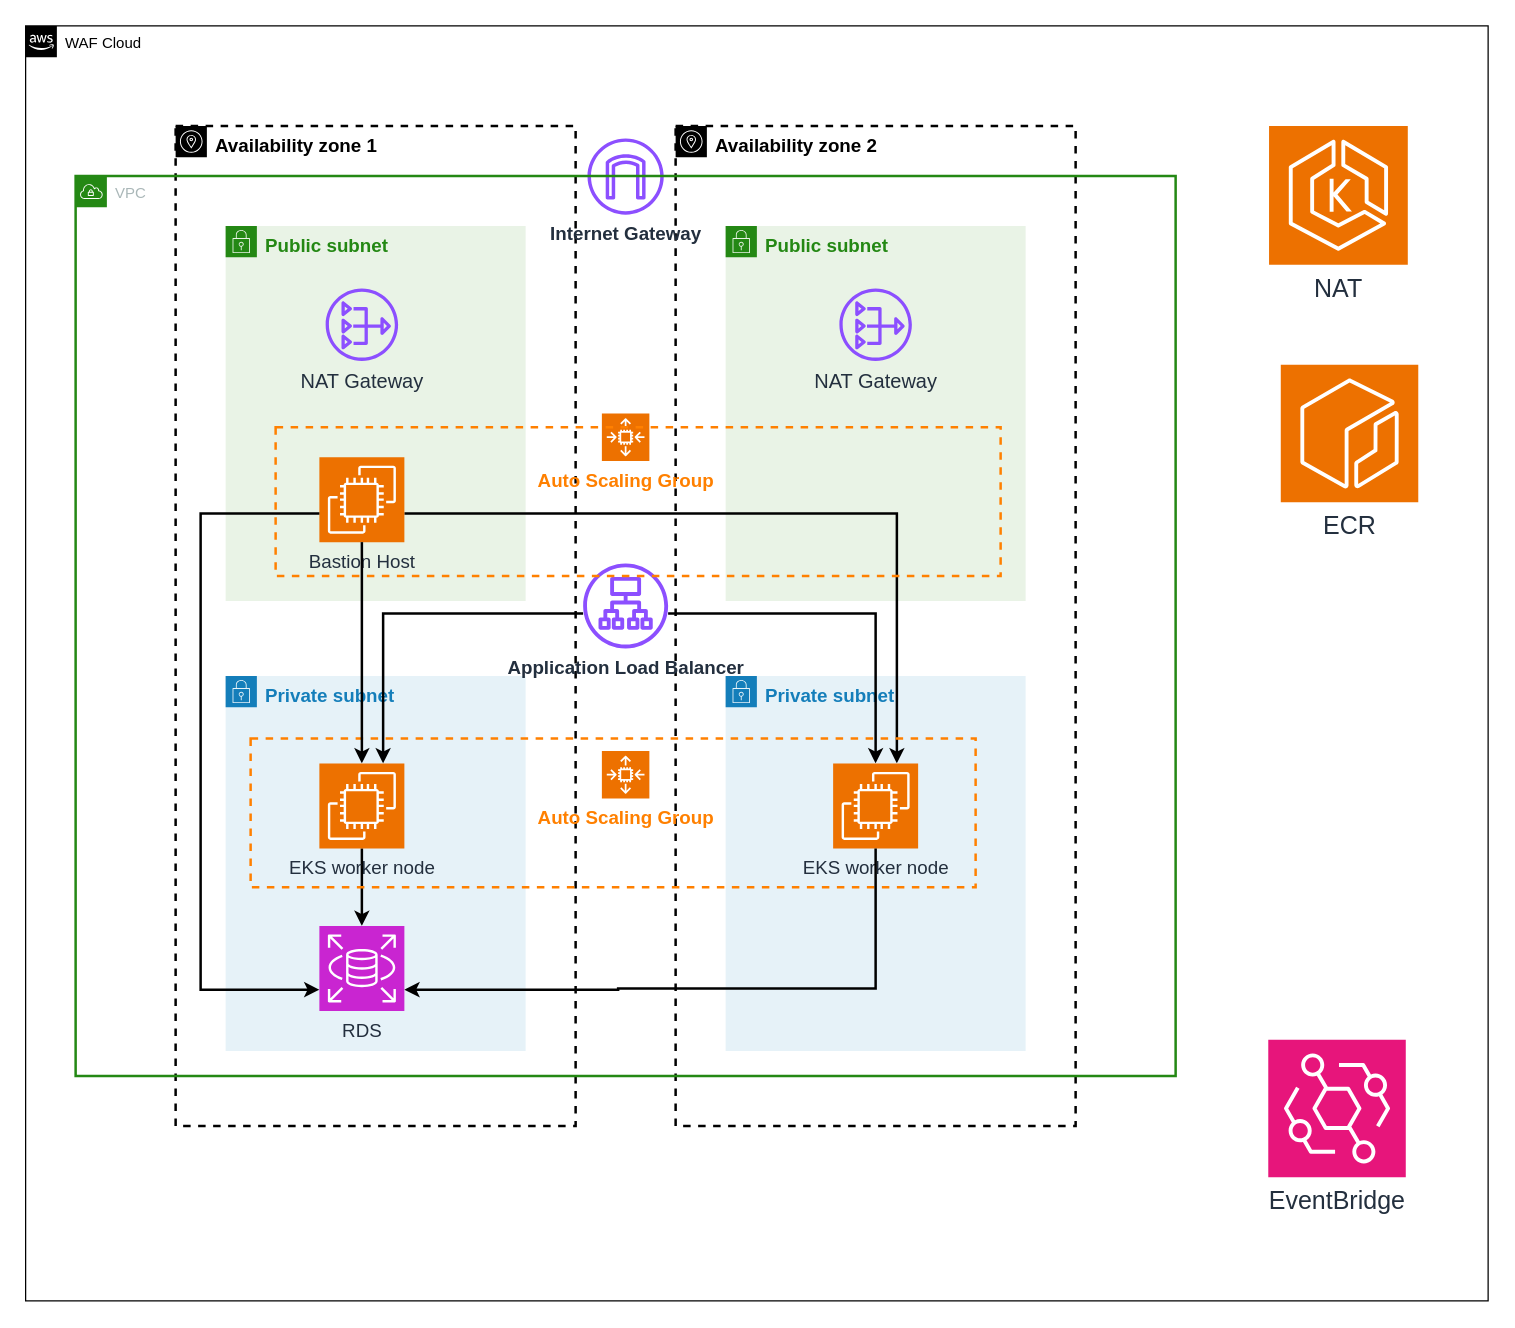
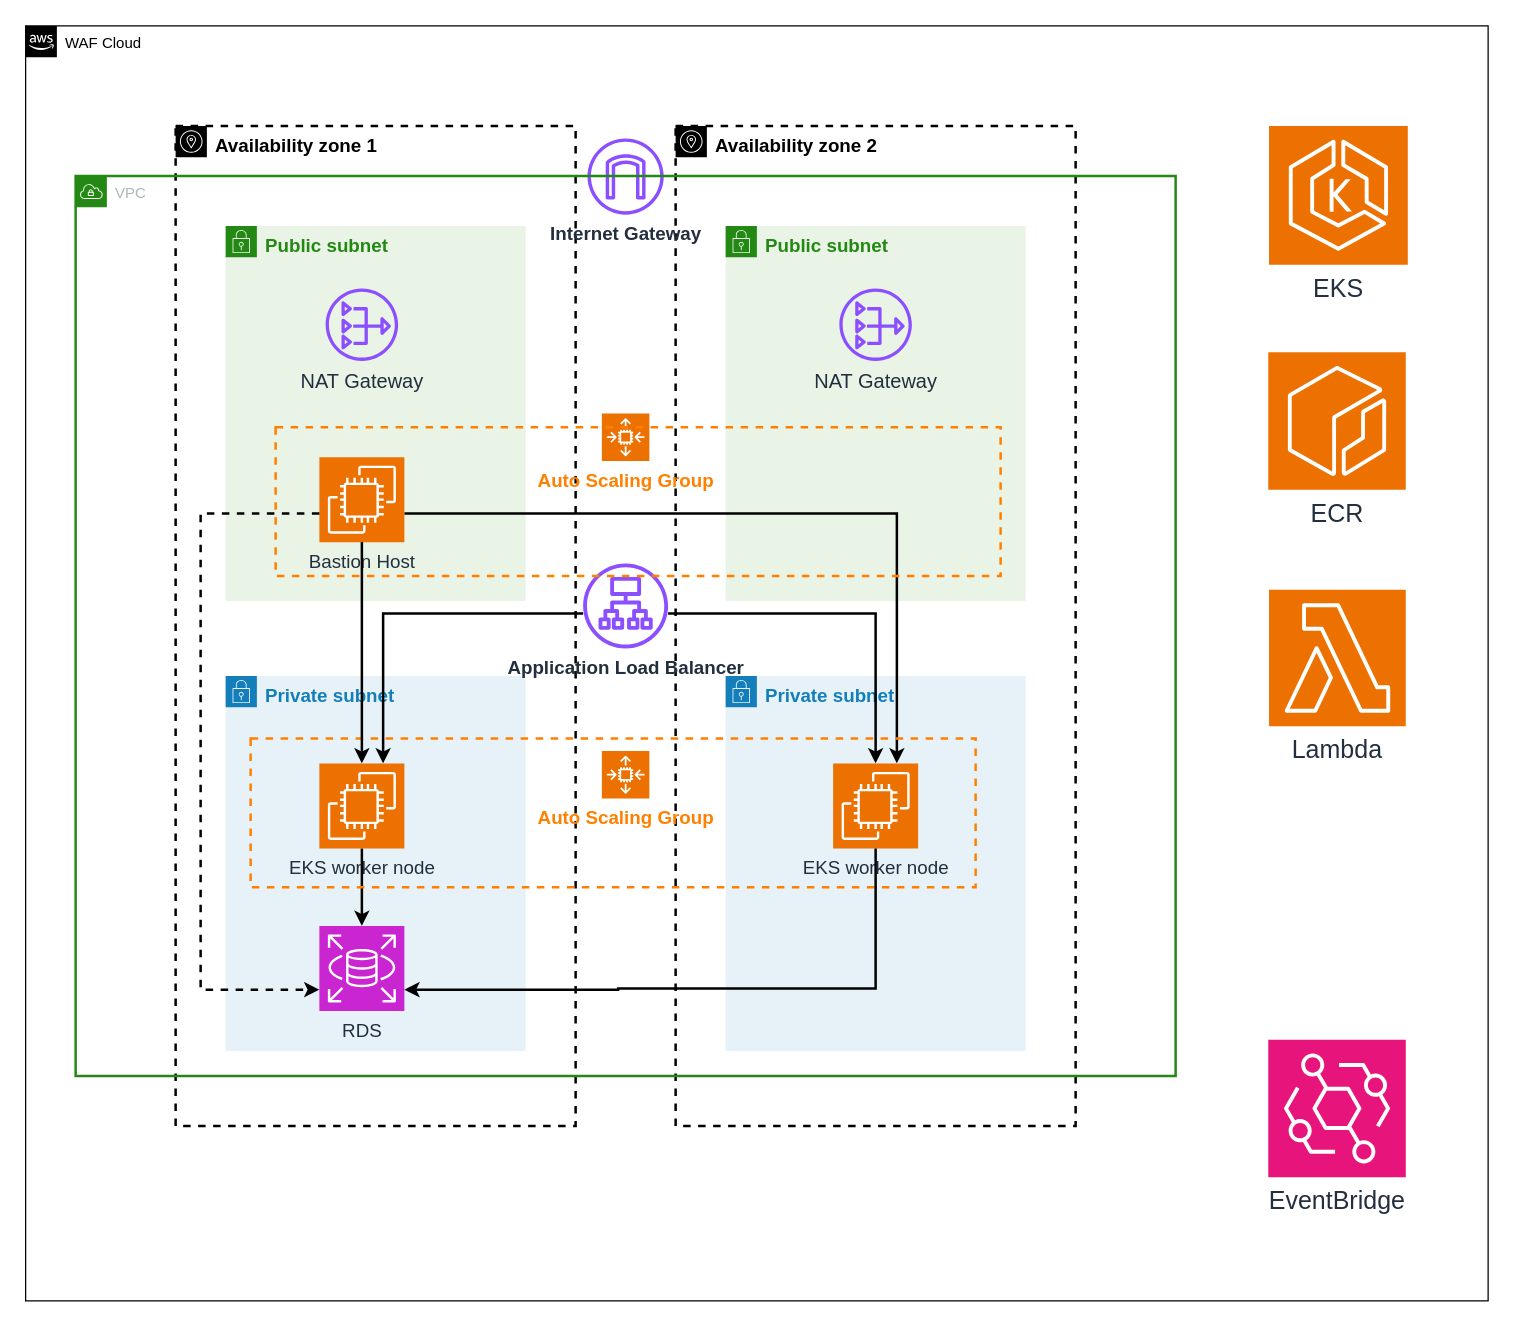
(1339, 282) -> (1339, 282)
(1350, 433) -> (1337, 421)
none -> (1337, 658)
(201, 749) -> (201, 749)
